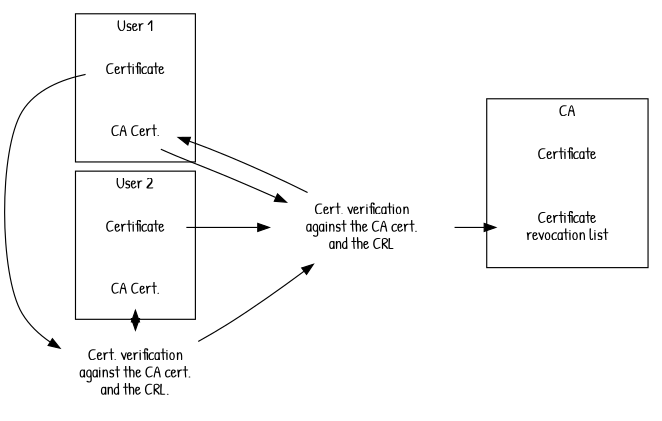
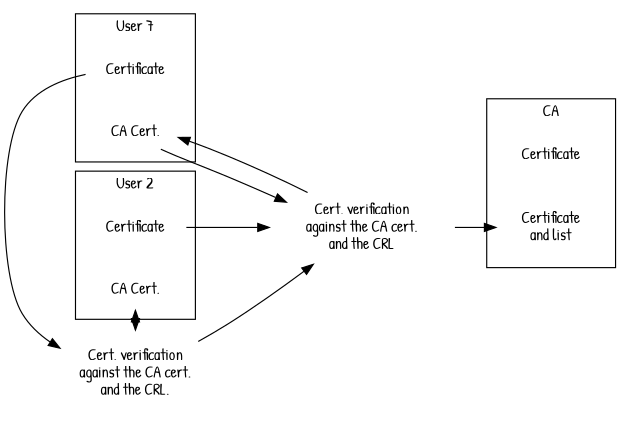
(135, 27) -> (135, 27)
(567, 227) -> (551, 227)
